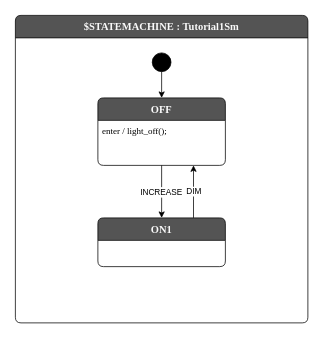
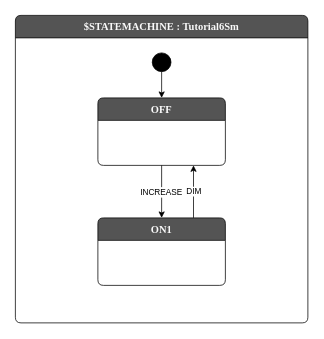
(161, 27) -> (161, 27)
(162, 132) -> none
(162, 242) -> (162, 252)
